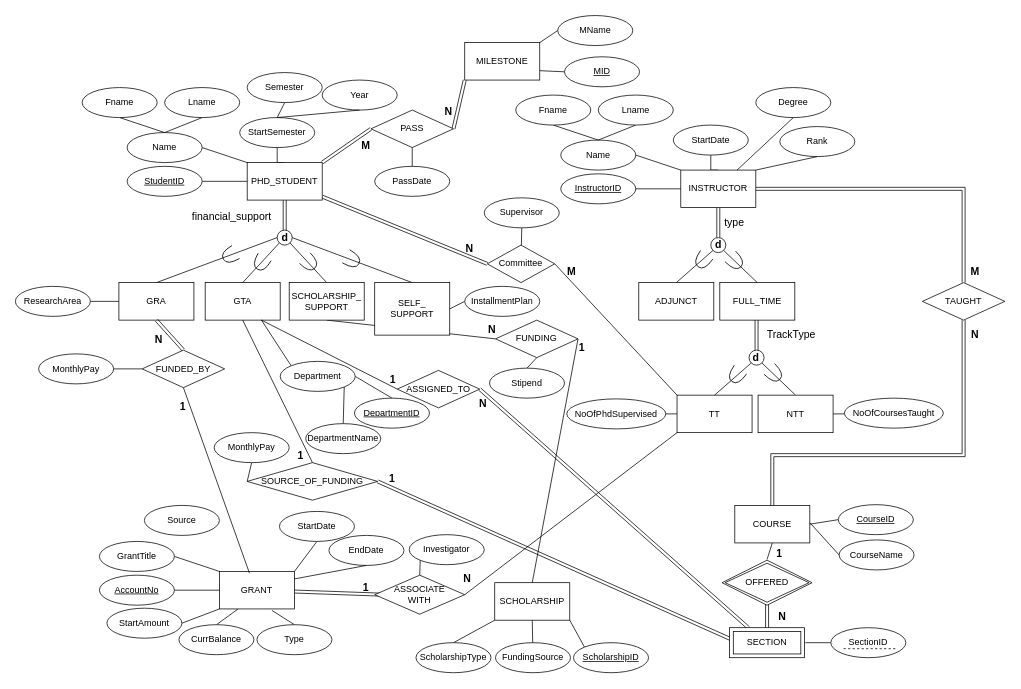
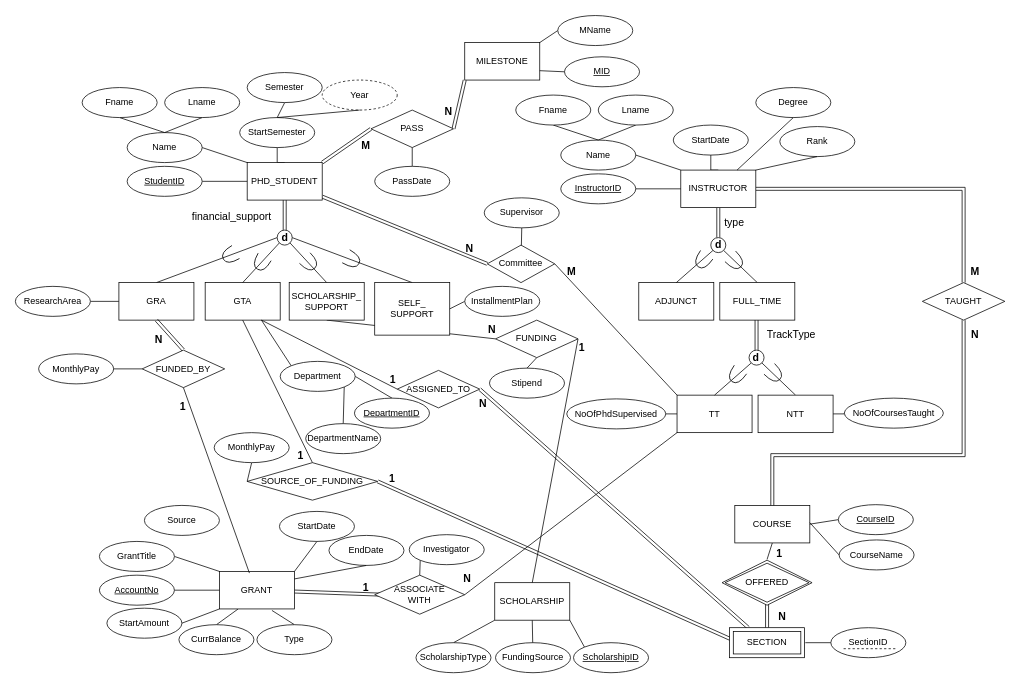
(360, 95) -> (360, 95)
